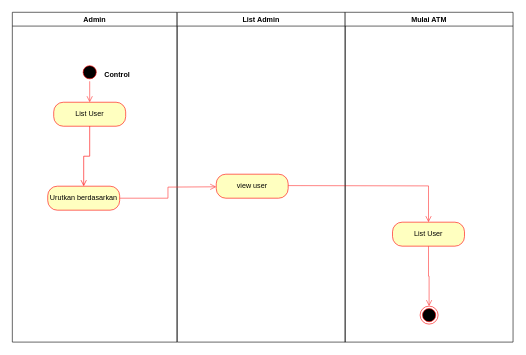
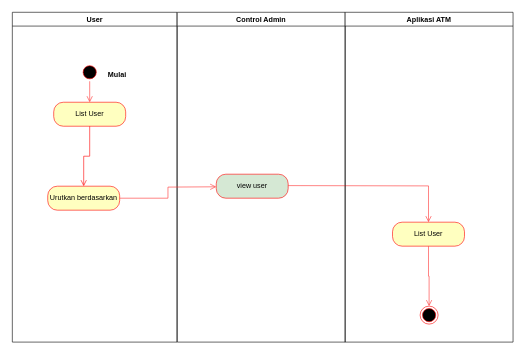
(95, 20) -> (95, 20)
(261, 20) -> (261, 20)
(429, 20) -> (429, 20)
(117, 74) -> (117, 74)
(252, 186) -> (252, 186)
